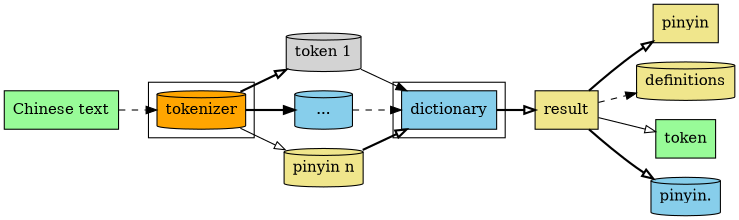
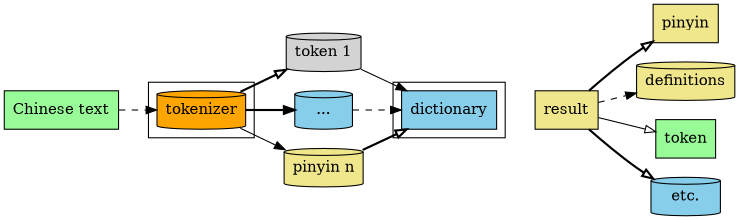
(512, 110) -> none
(261, 138) -> (261, 138)
(686, 197) -> (686, 197)
